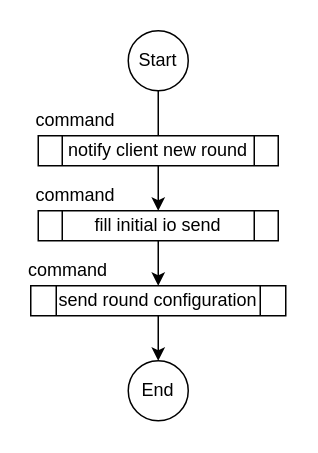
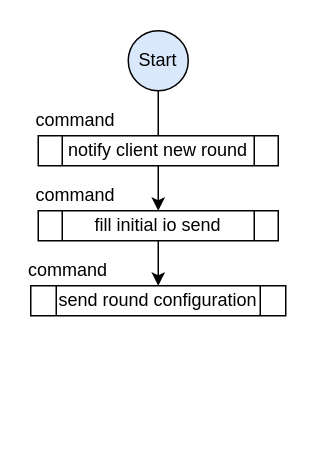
(158, 61) -> (158, 61)
(158, 344) -> none
(158, 391) -> none
